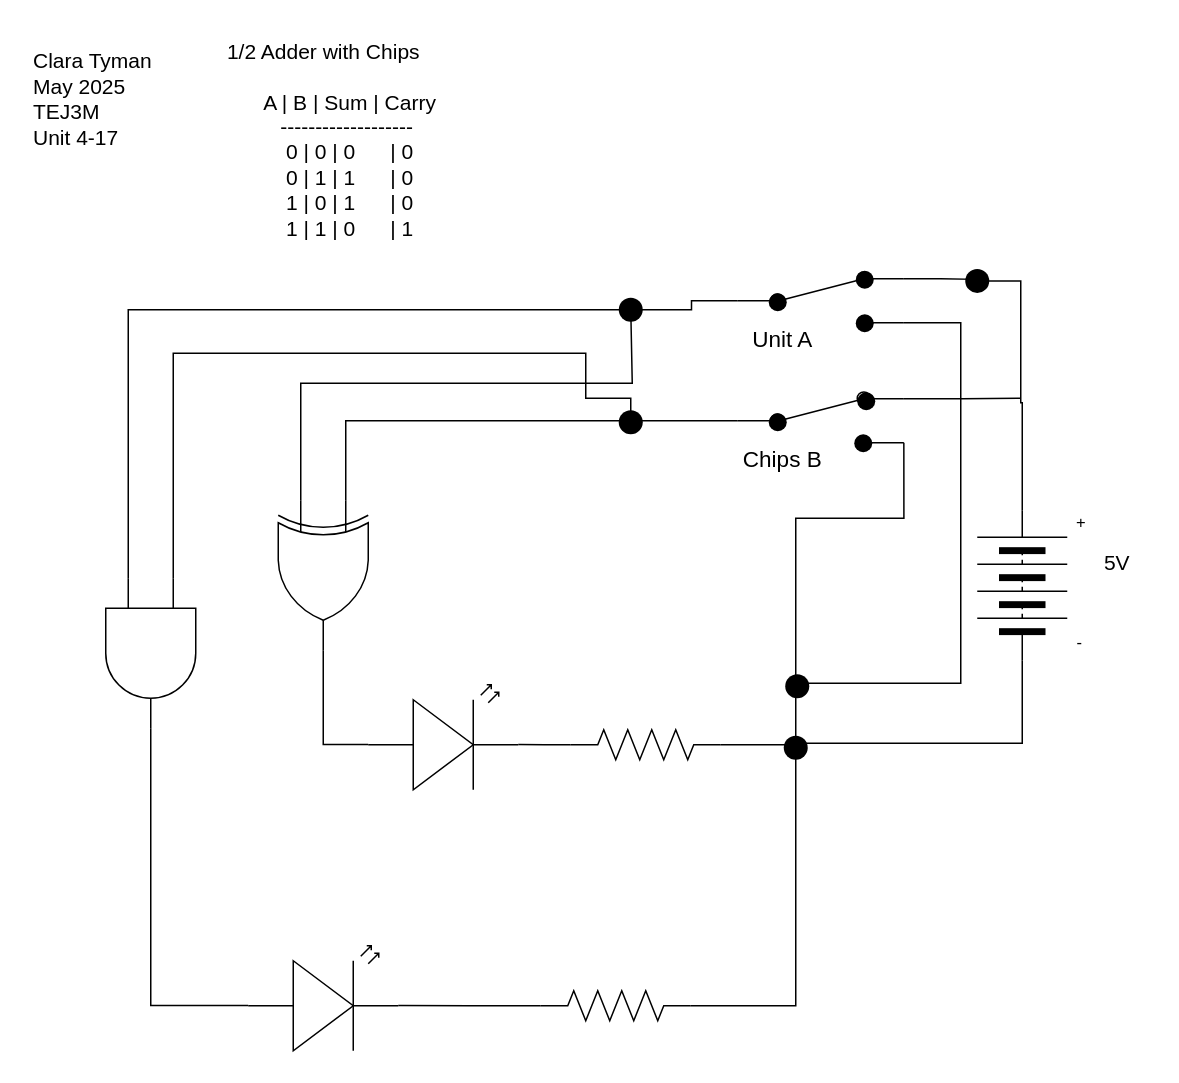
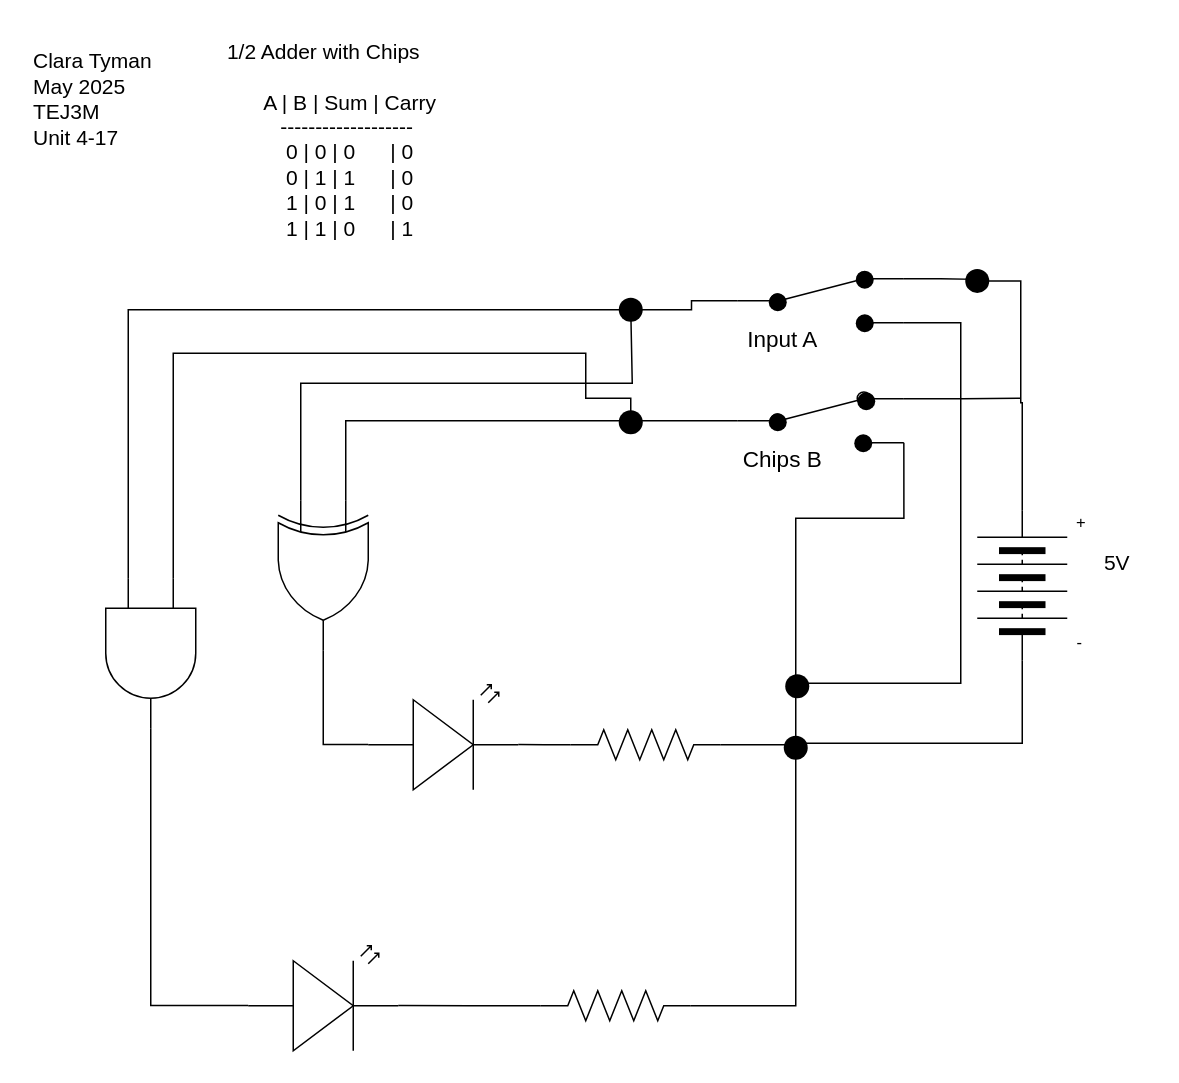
(783, 338) -> (783, 338)
